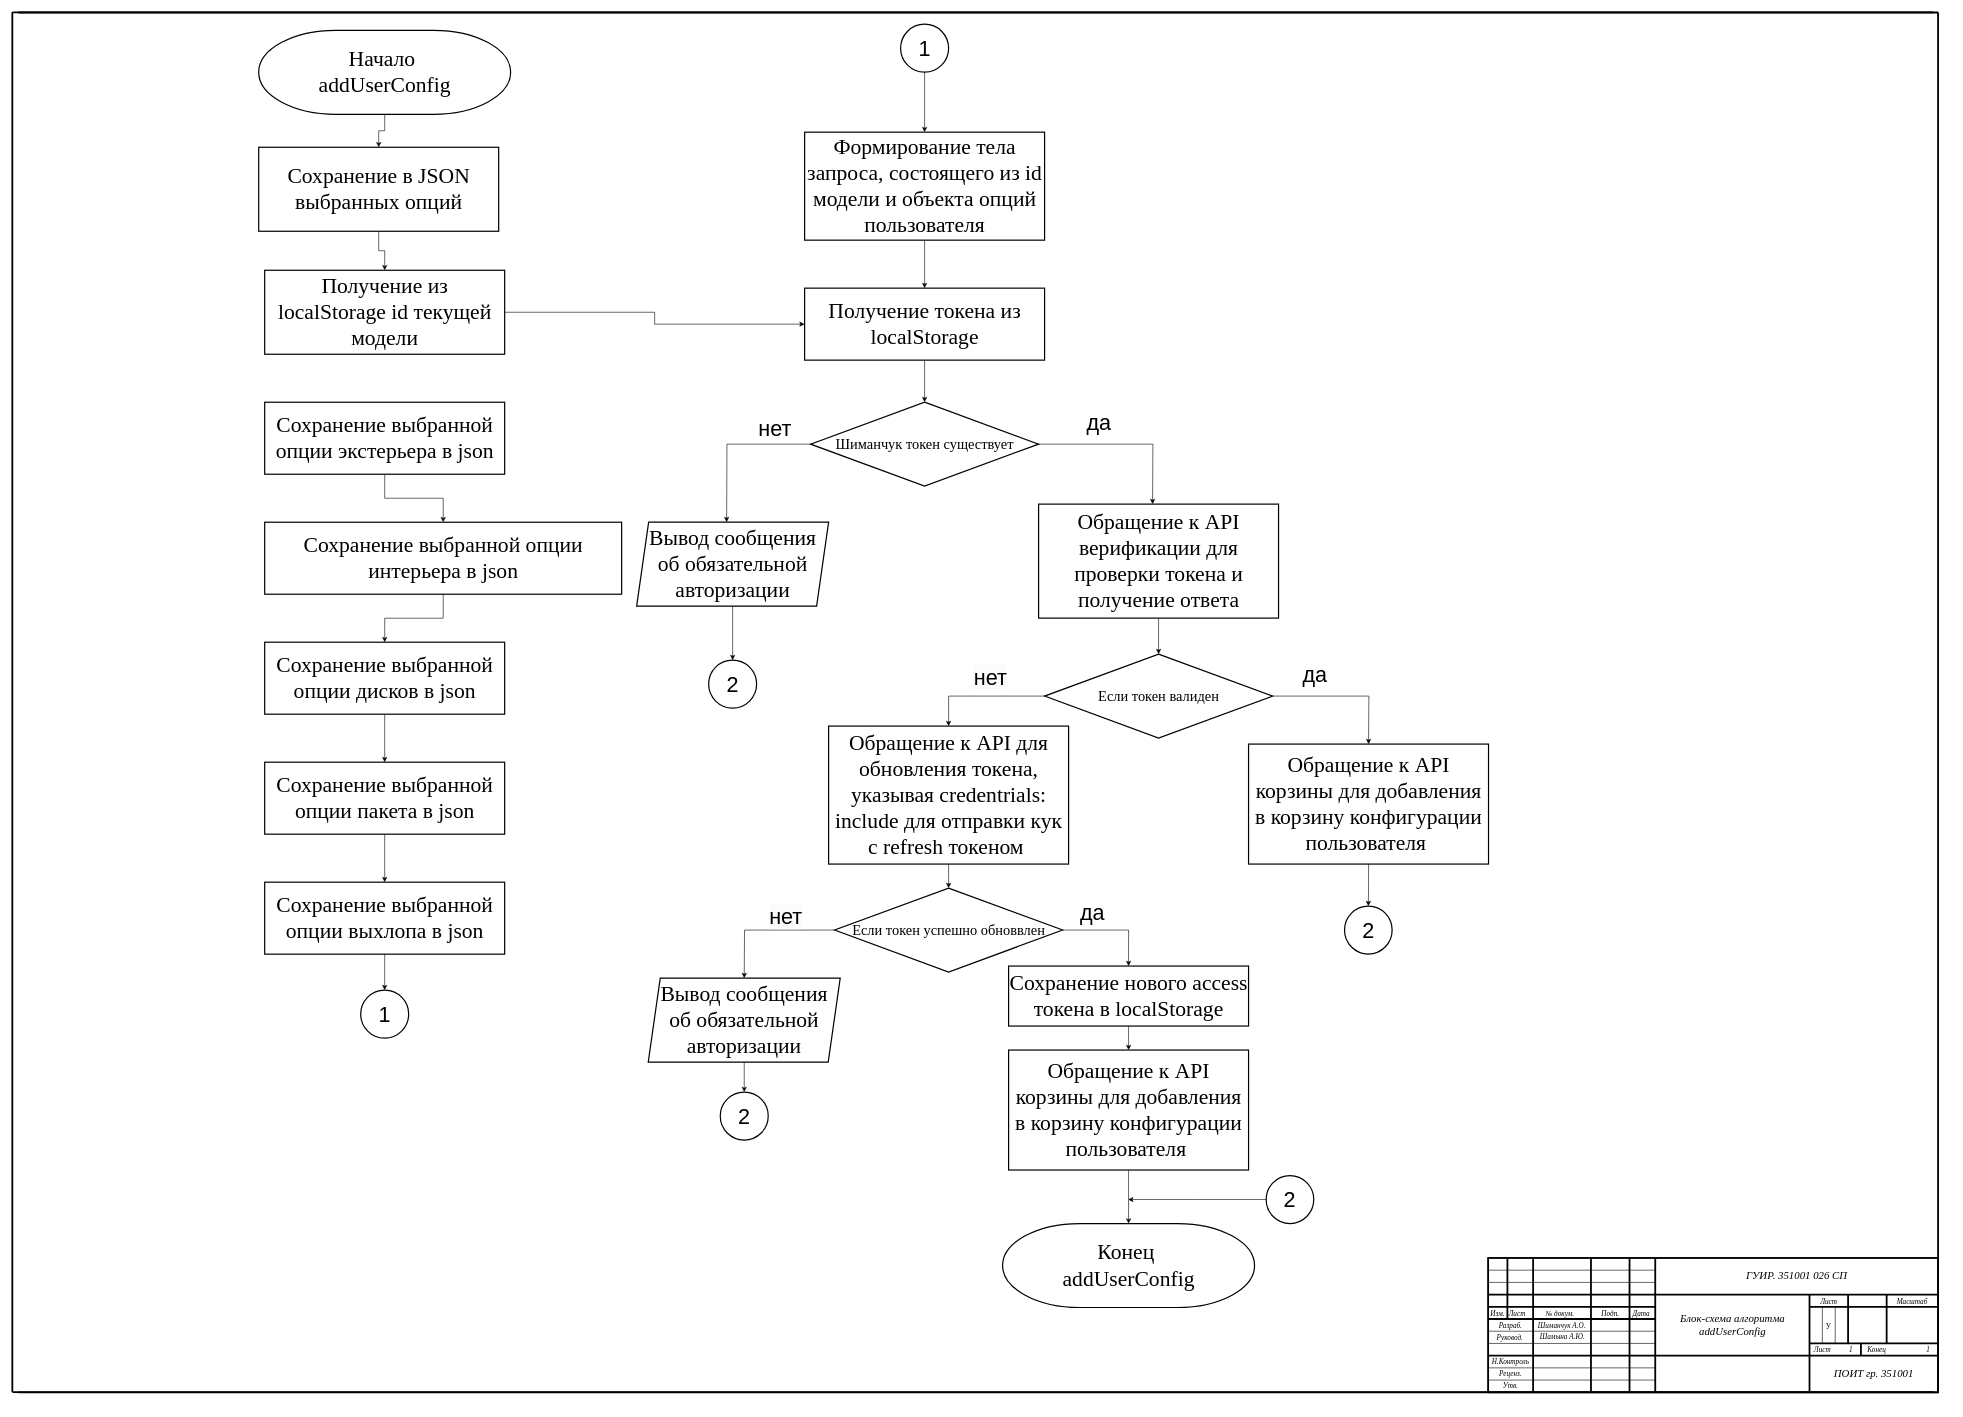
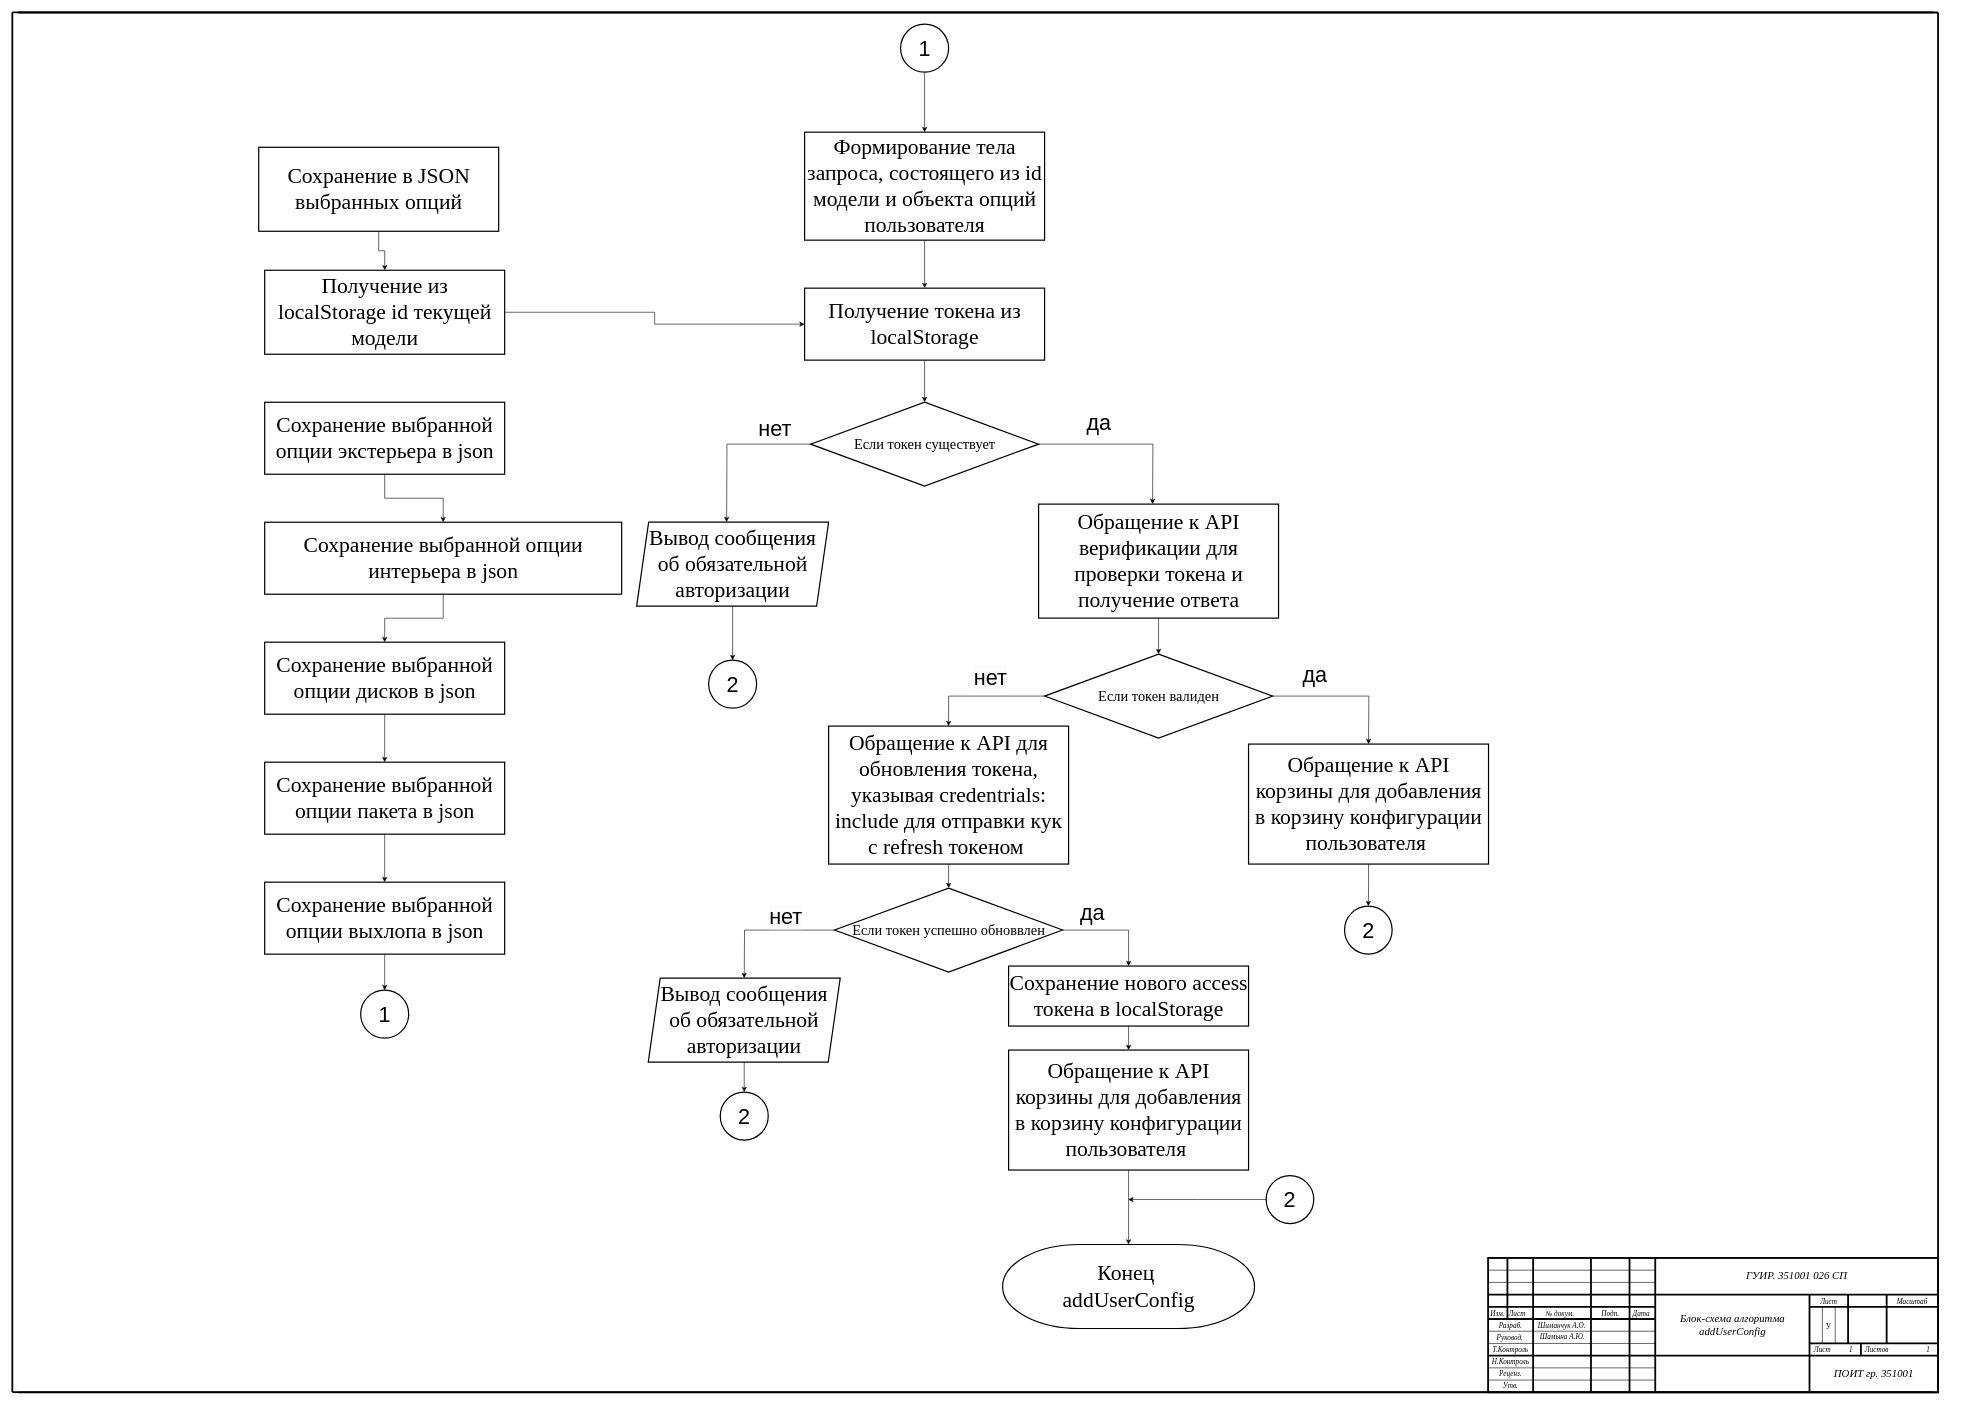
(385, 72) -> none
(379, 132) -> none
(925, 444) -> (925, 444)
(1129, 1266) -> (1129, 1287)
none -> (1511, 1350)
(1877, 1350) -> (1877, 1350)
